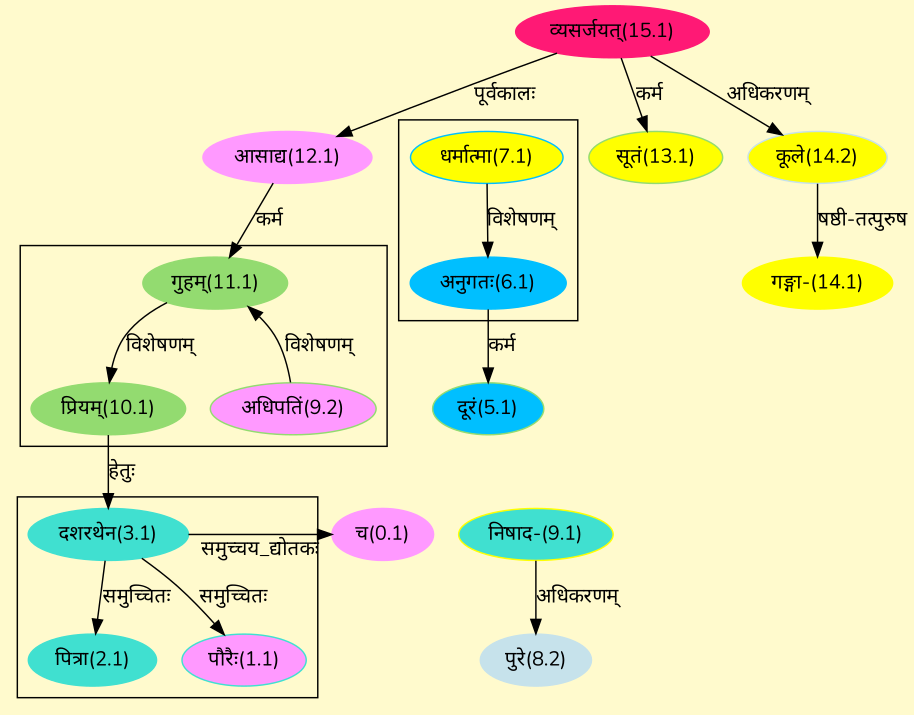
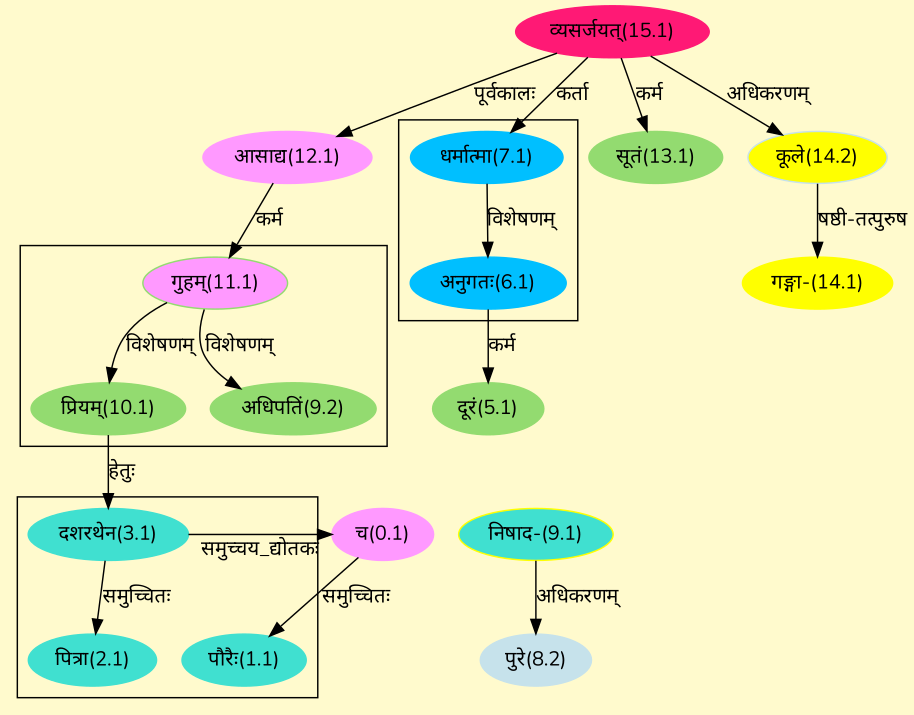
none -> (555, 90)
(487, 157) -> (487, 157)
(656, 157) -> (656, 157)
(215, 283) -> (215, 283)
(281, 347) -> (202, 350)
(293, 409) -> (293, 409)
(488, 409) -> (488, 409)
(180, 589) -> (327, 585)
(244, 660) -> (244, 660)
